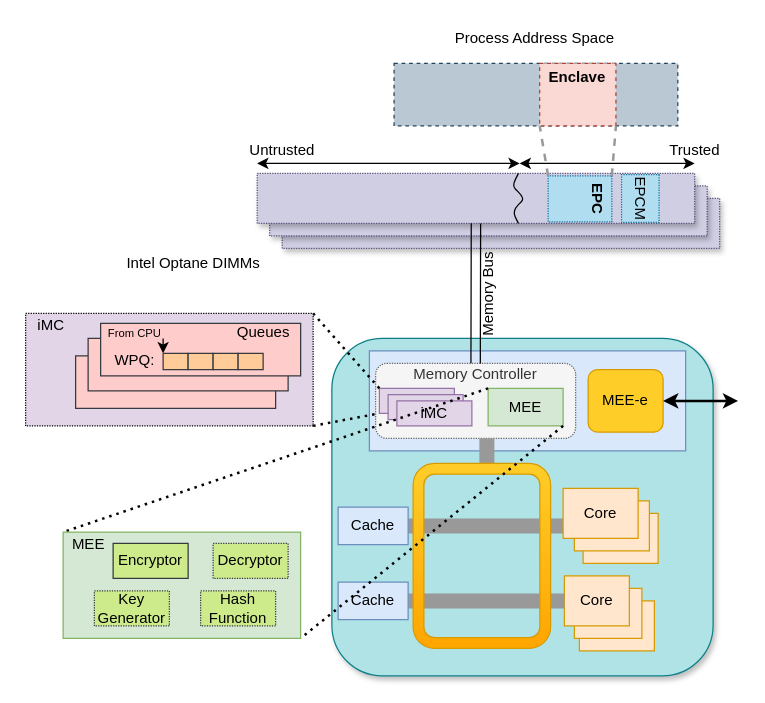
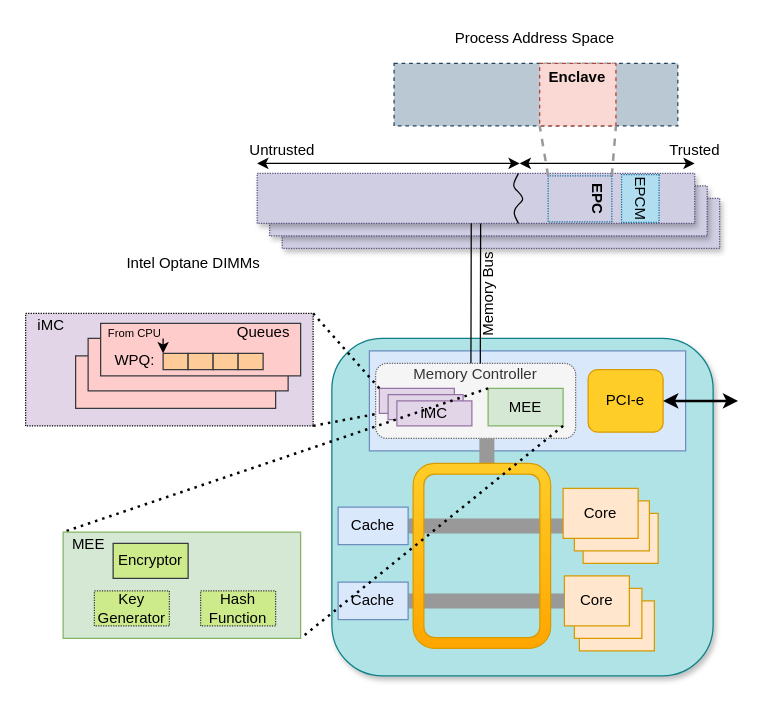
(580, 199) -> (580, 199)
(626, 401) -> (626, 401)
(251, 561) -> none
